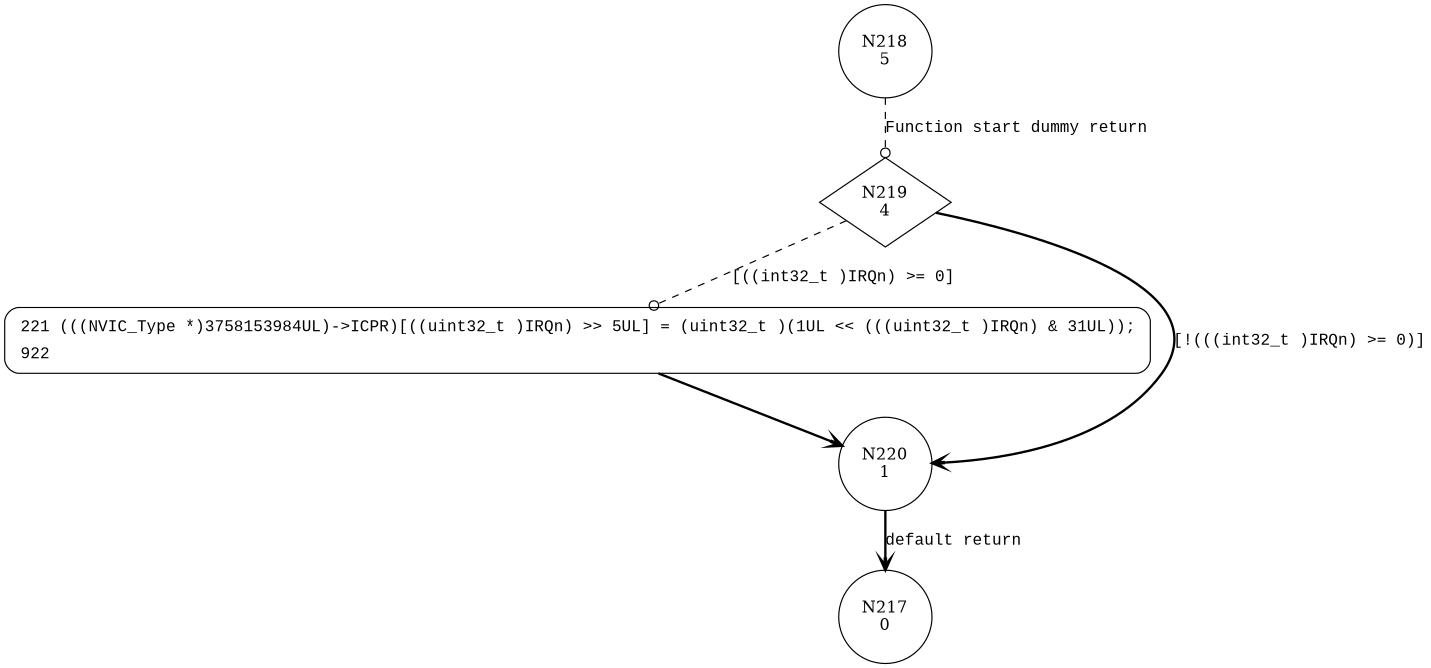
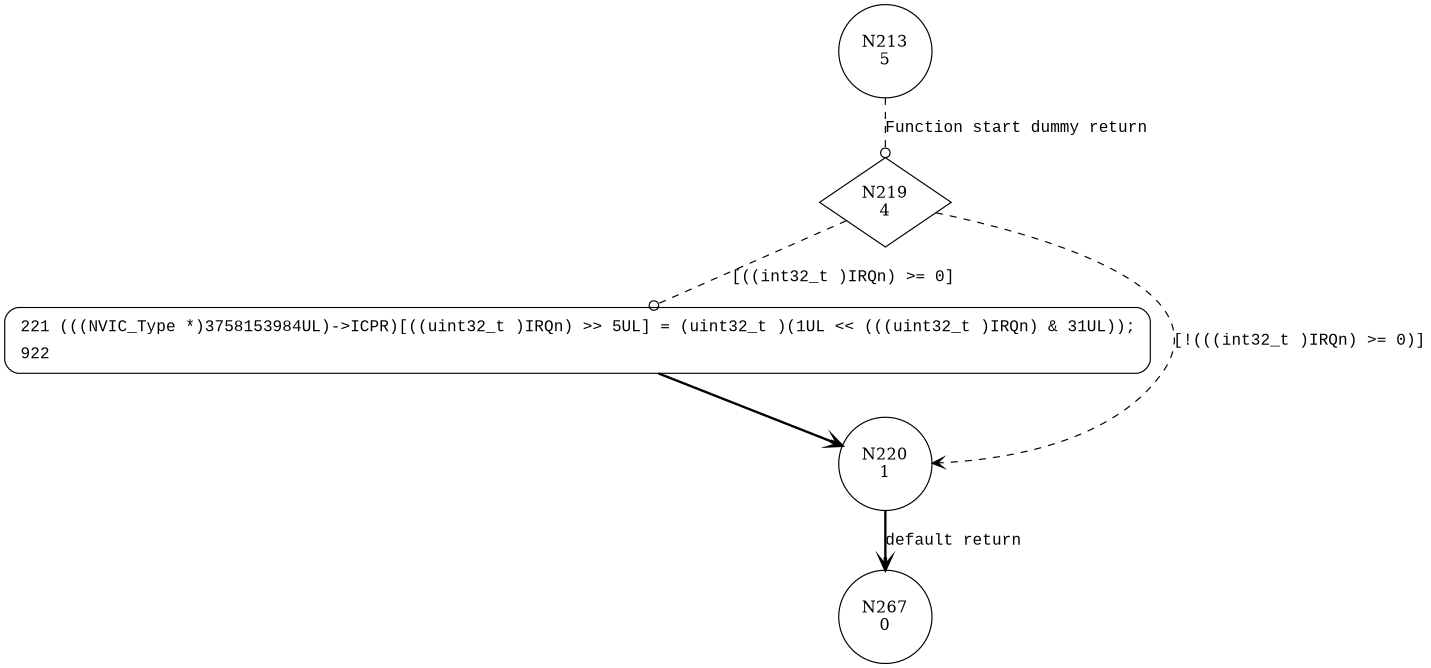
(885, 51) -> (885, 51)
(1173, 337) -> (1173, 337)
(885, 617) -> (885, 617)
